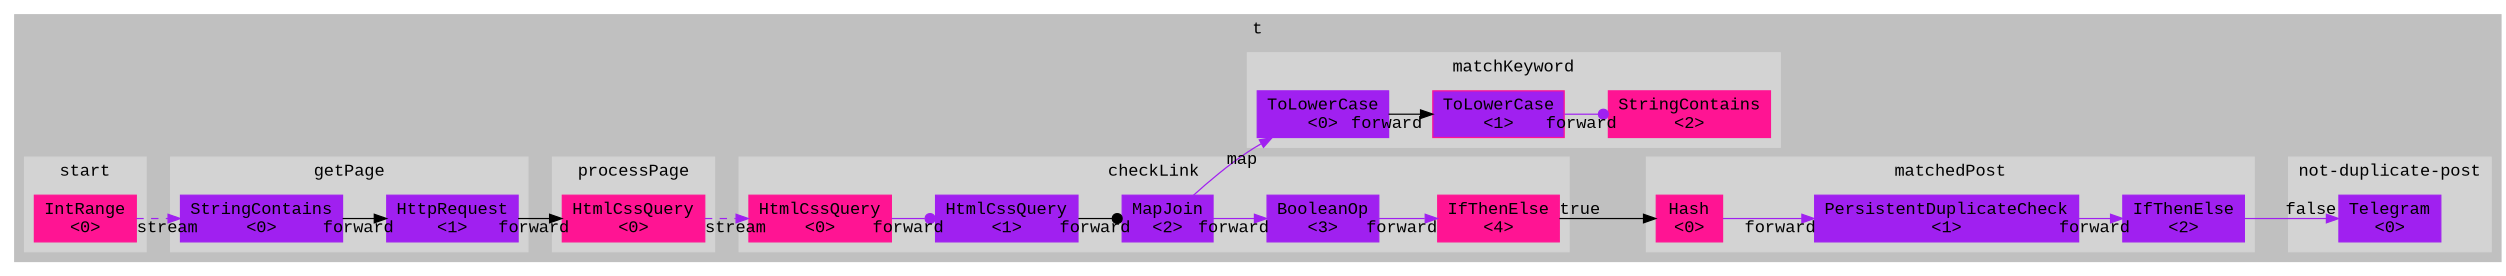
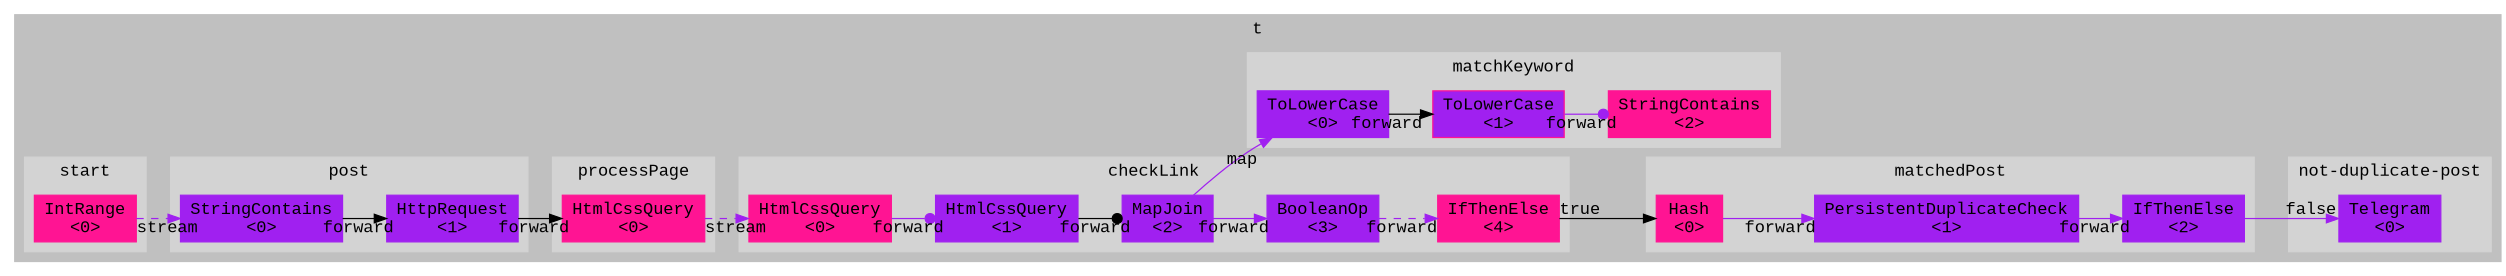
(349, 171) -> (349, 171)
(1402, 219) -> (1402, 219)
